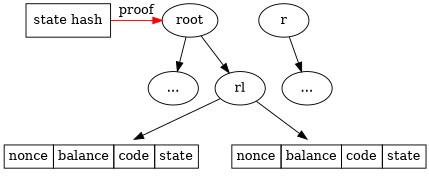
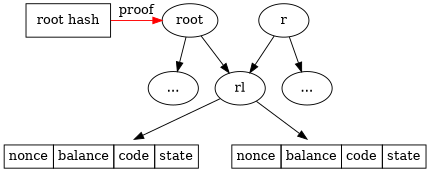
(68, 20) -> (68, 20)
none -> (265, 50)
